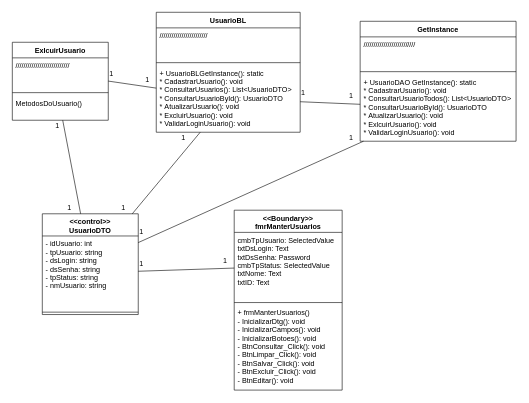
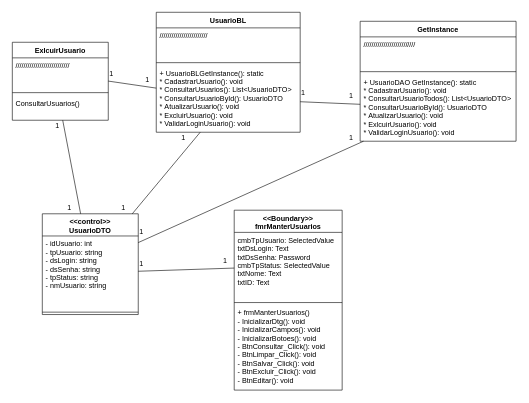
(51, 103) -> (52, 103)
